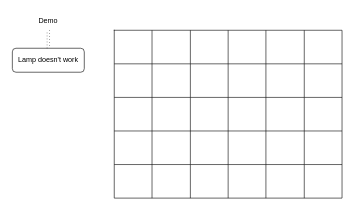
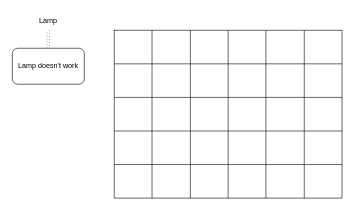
(48, 21) -> (48, 21)
(48, 60) -> (48, 66)
